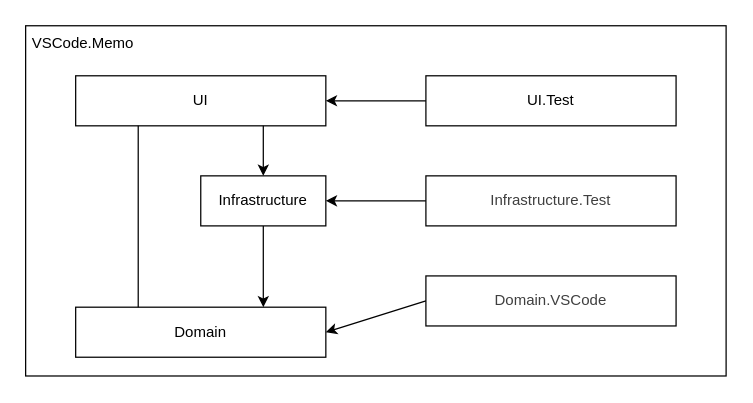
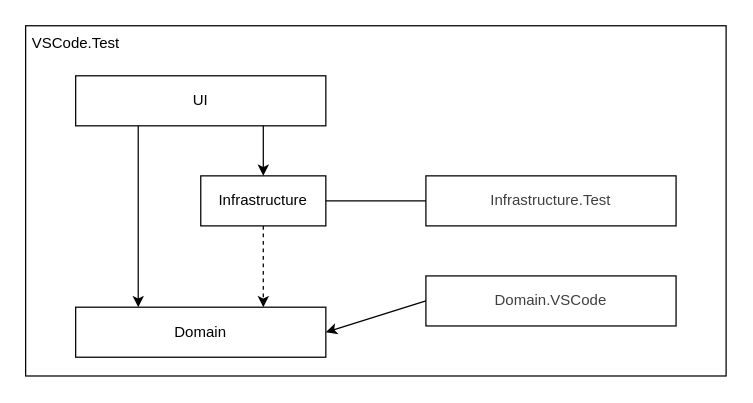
(72, 43) -> (72, 43)
(380, 101) -> none
(551, 101) -> none
(336, 201) -> (332, 201)
(263, 263) -> (263, 263)
(138, 300) -> (138, 297)
